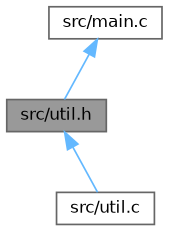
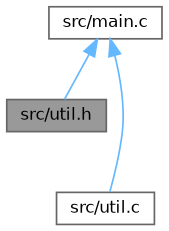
(85, 170) -> (123, 124)
